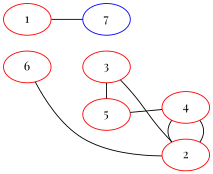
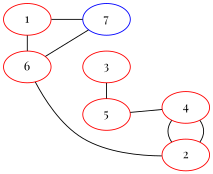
none -> (27, 43)
none -> (67, 43)
(151, 117) -> none
